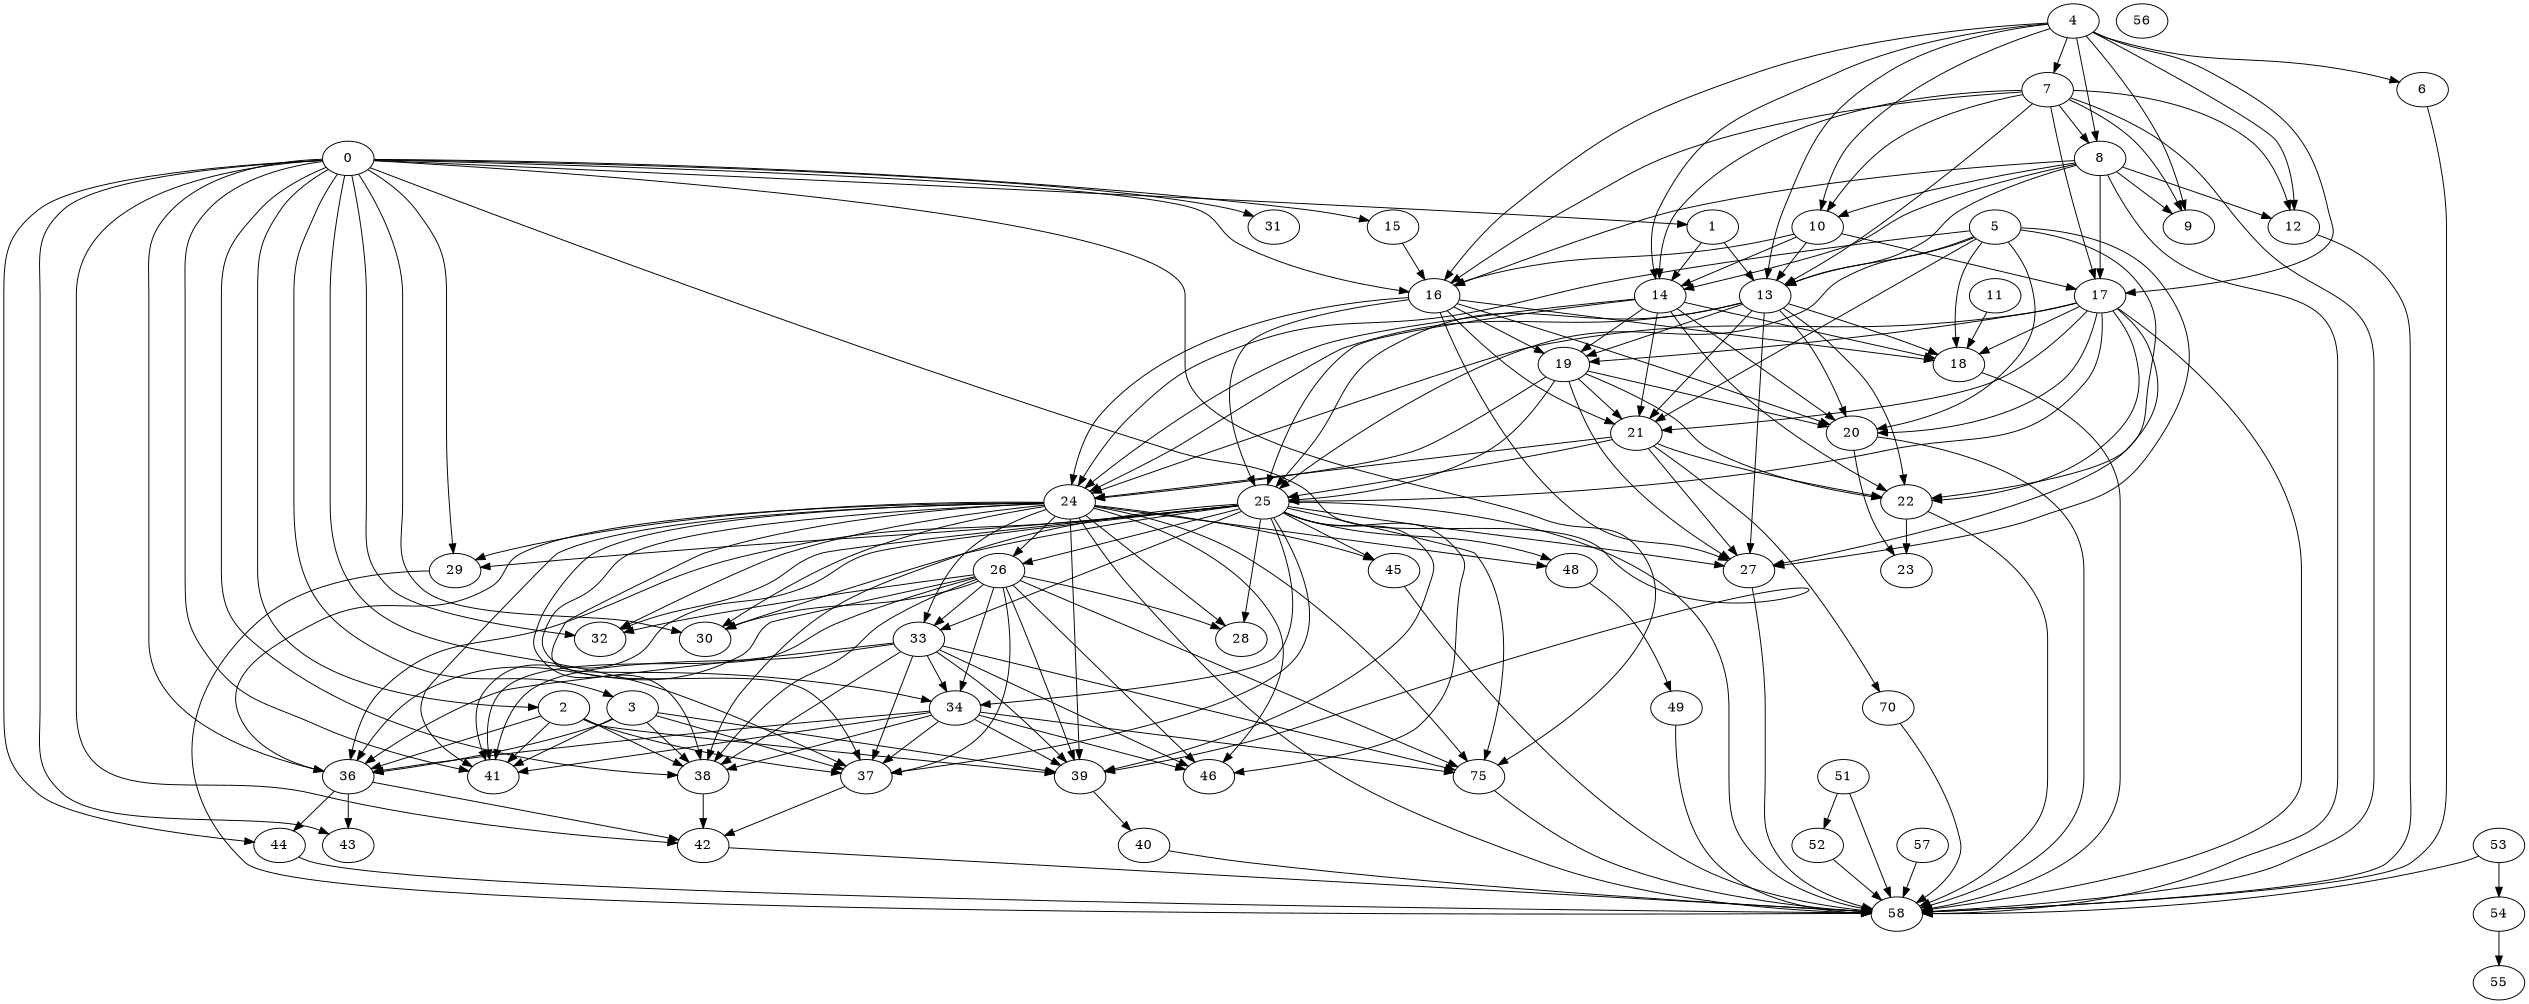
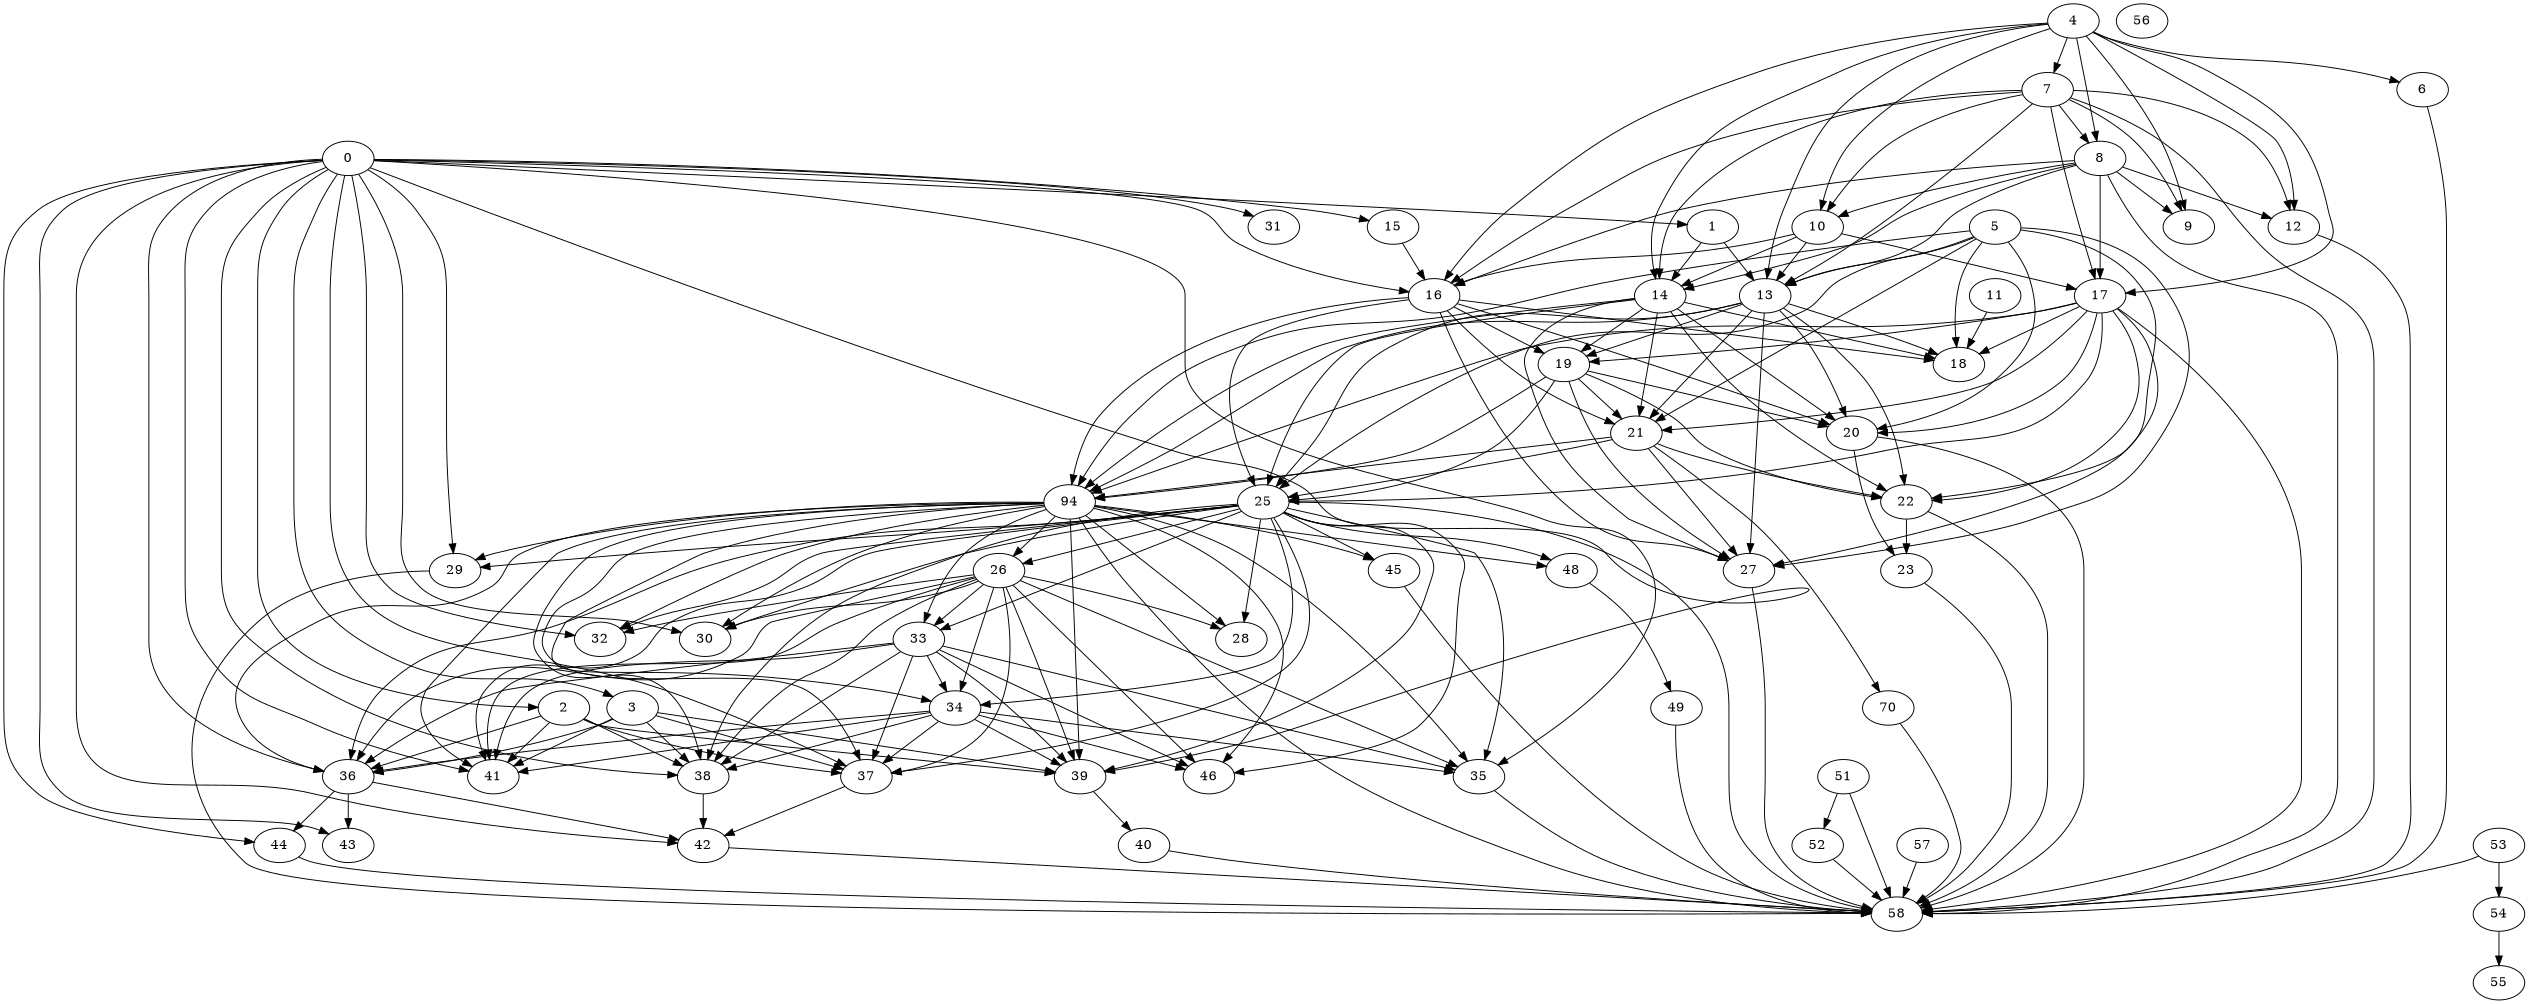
(1070, 502) -> (1070, 502)
(1501, 536) -> (1551, 435)
(2120, 663) -> (2011, 742)
(1479, 777) -> (1479, 777)
